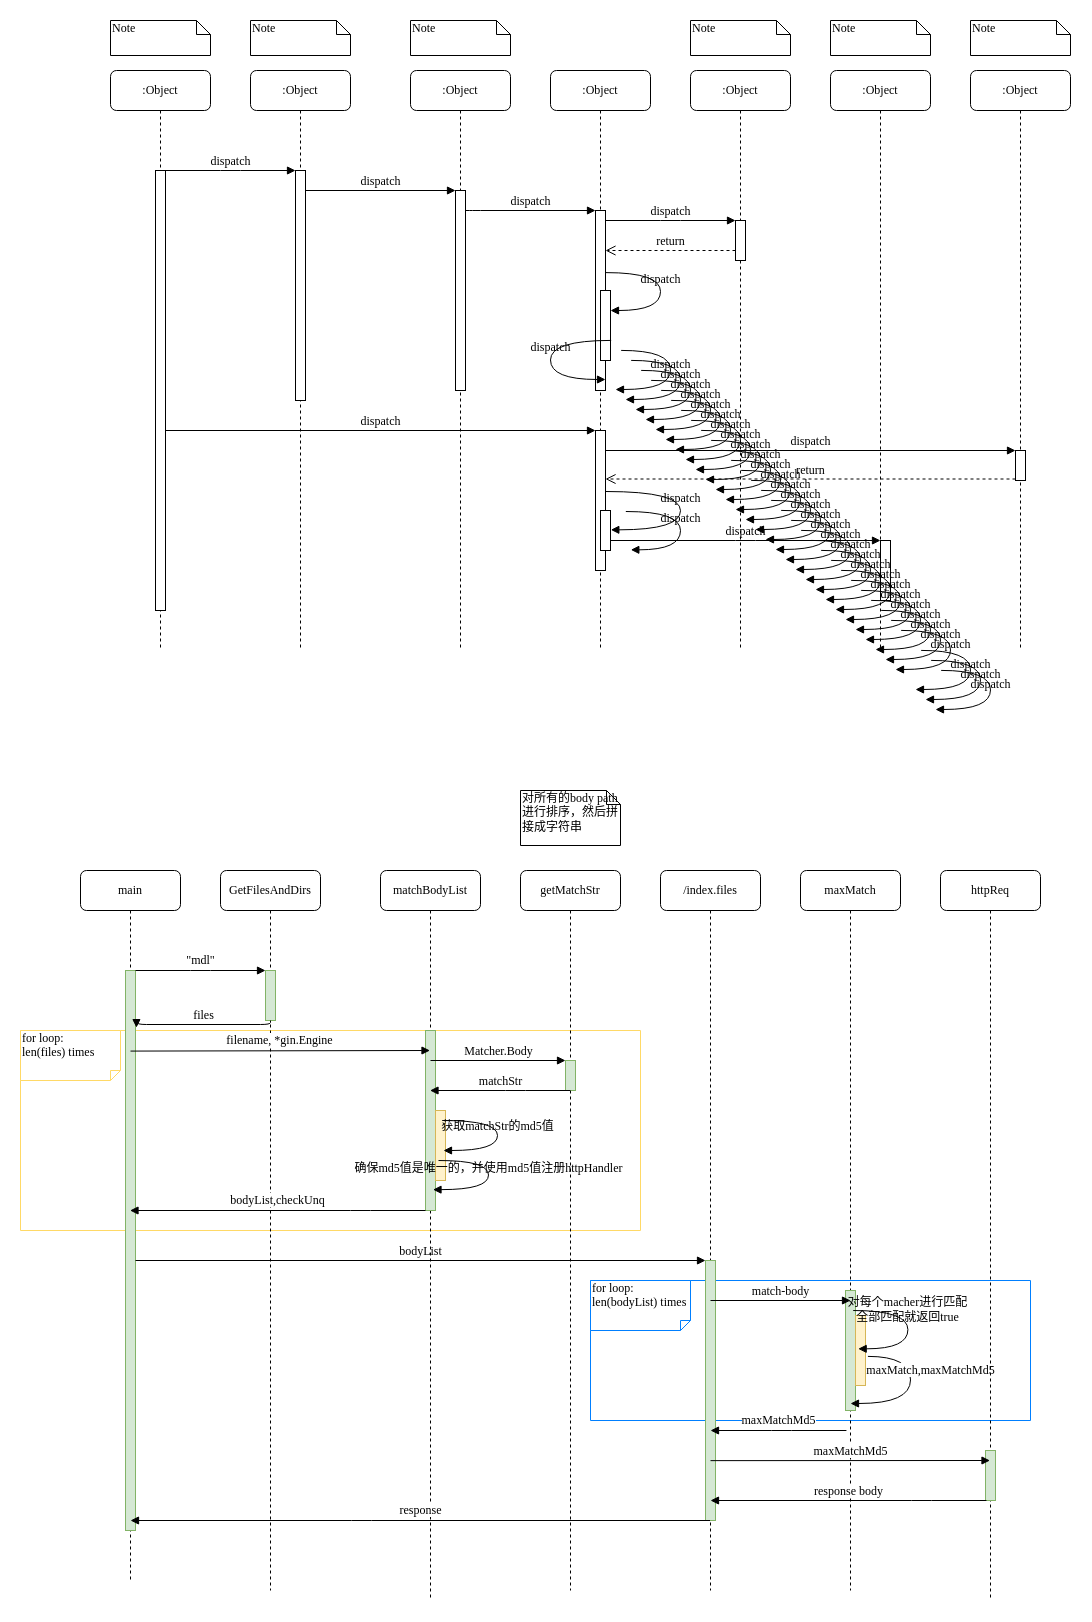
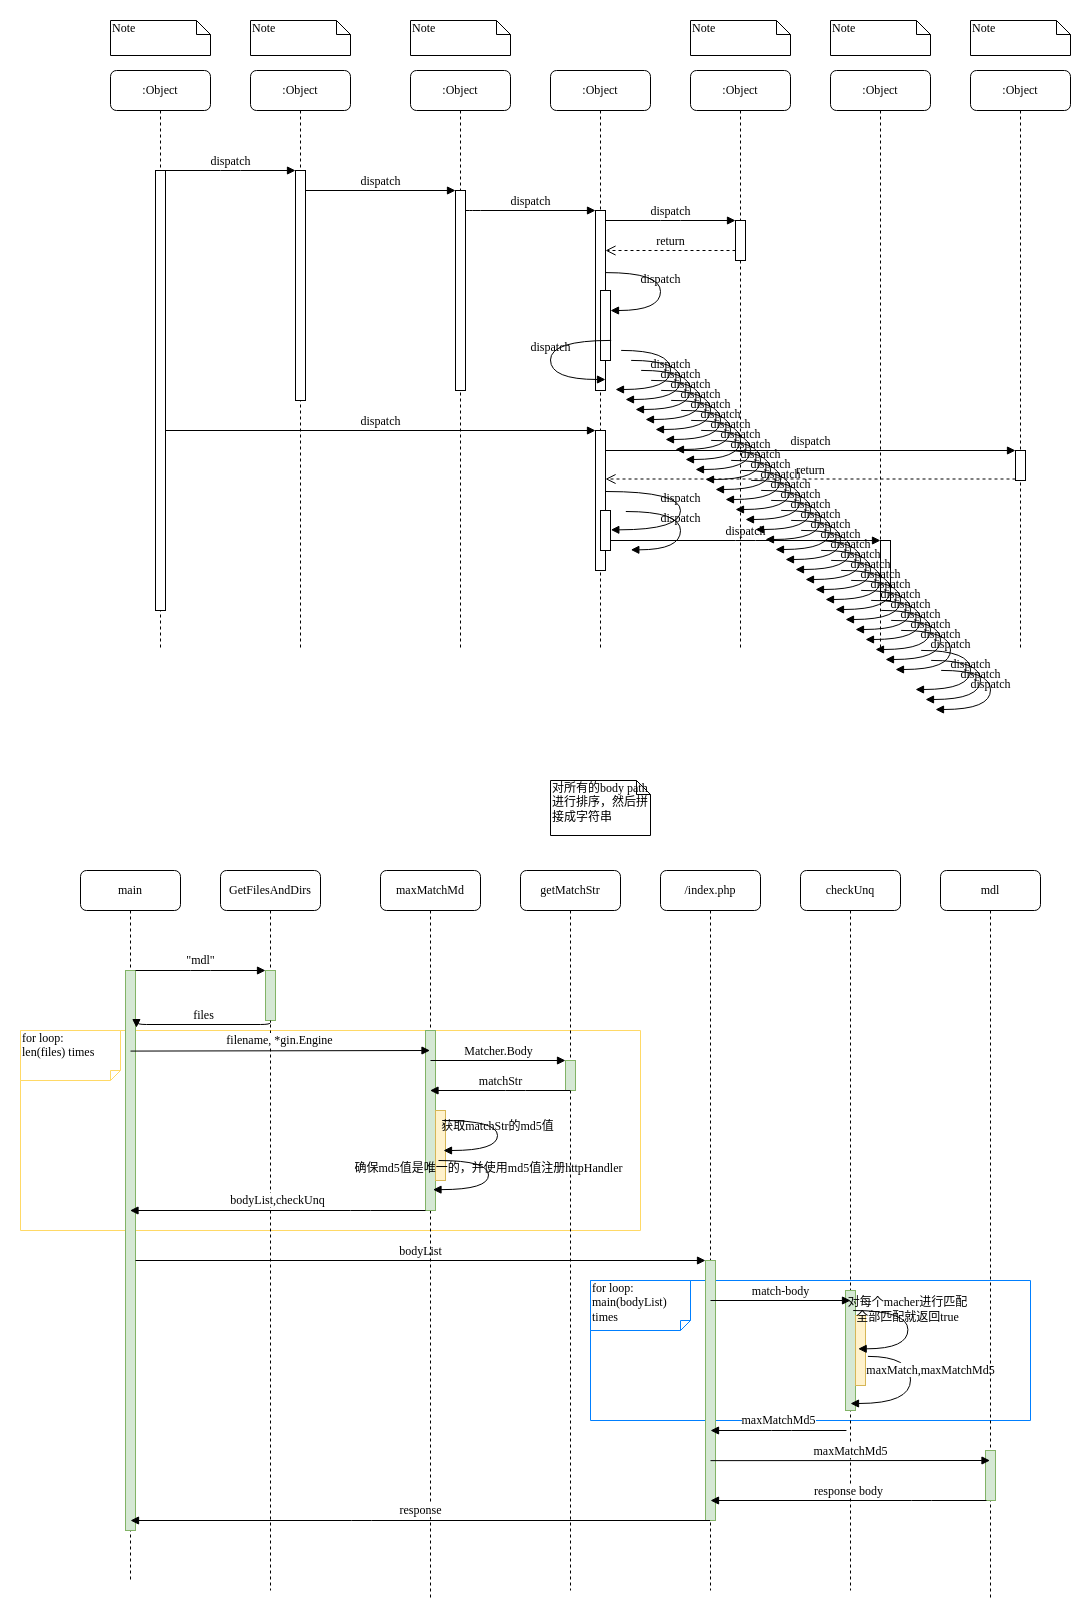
(571, 818) -> (601, 808)
(431, 891) -> (431, 891)
(711, 891) -> (711, 891)
(851, 891) -> (851, 891)
(991, 891) -> (991, 891)
(642, 1303) -> (642, 1303)
